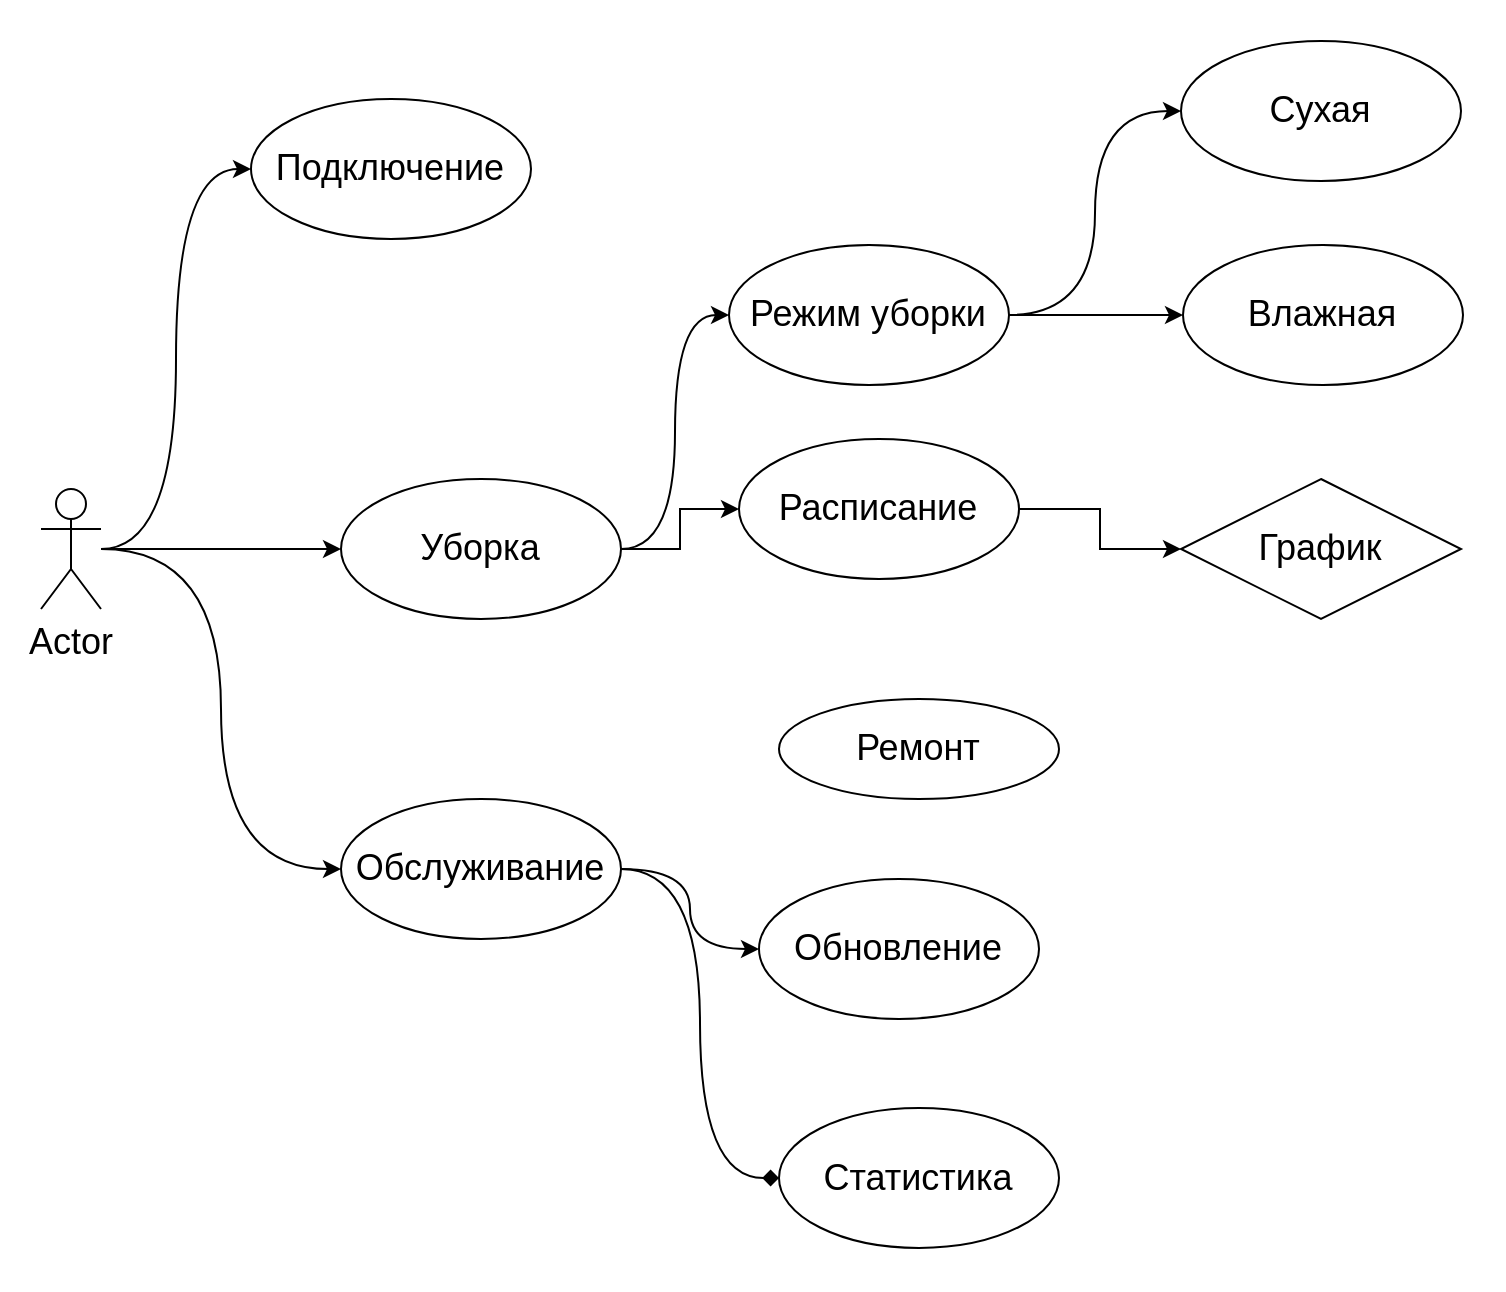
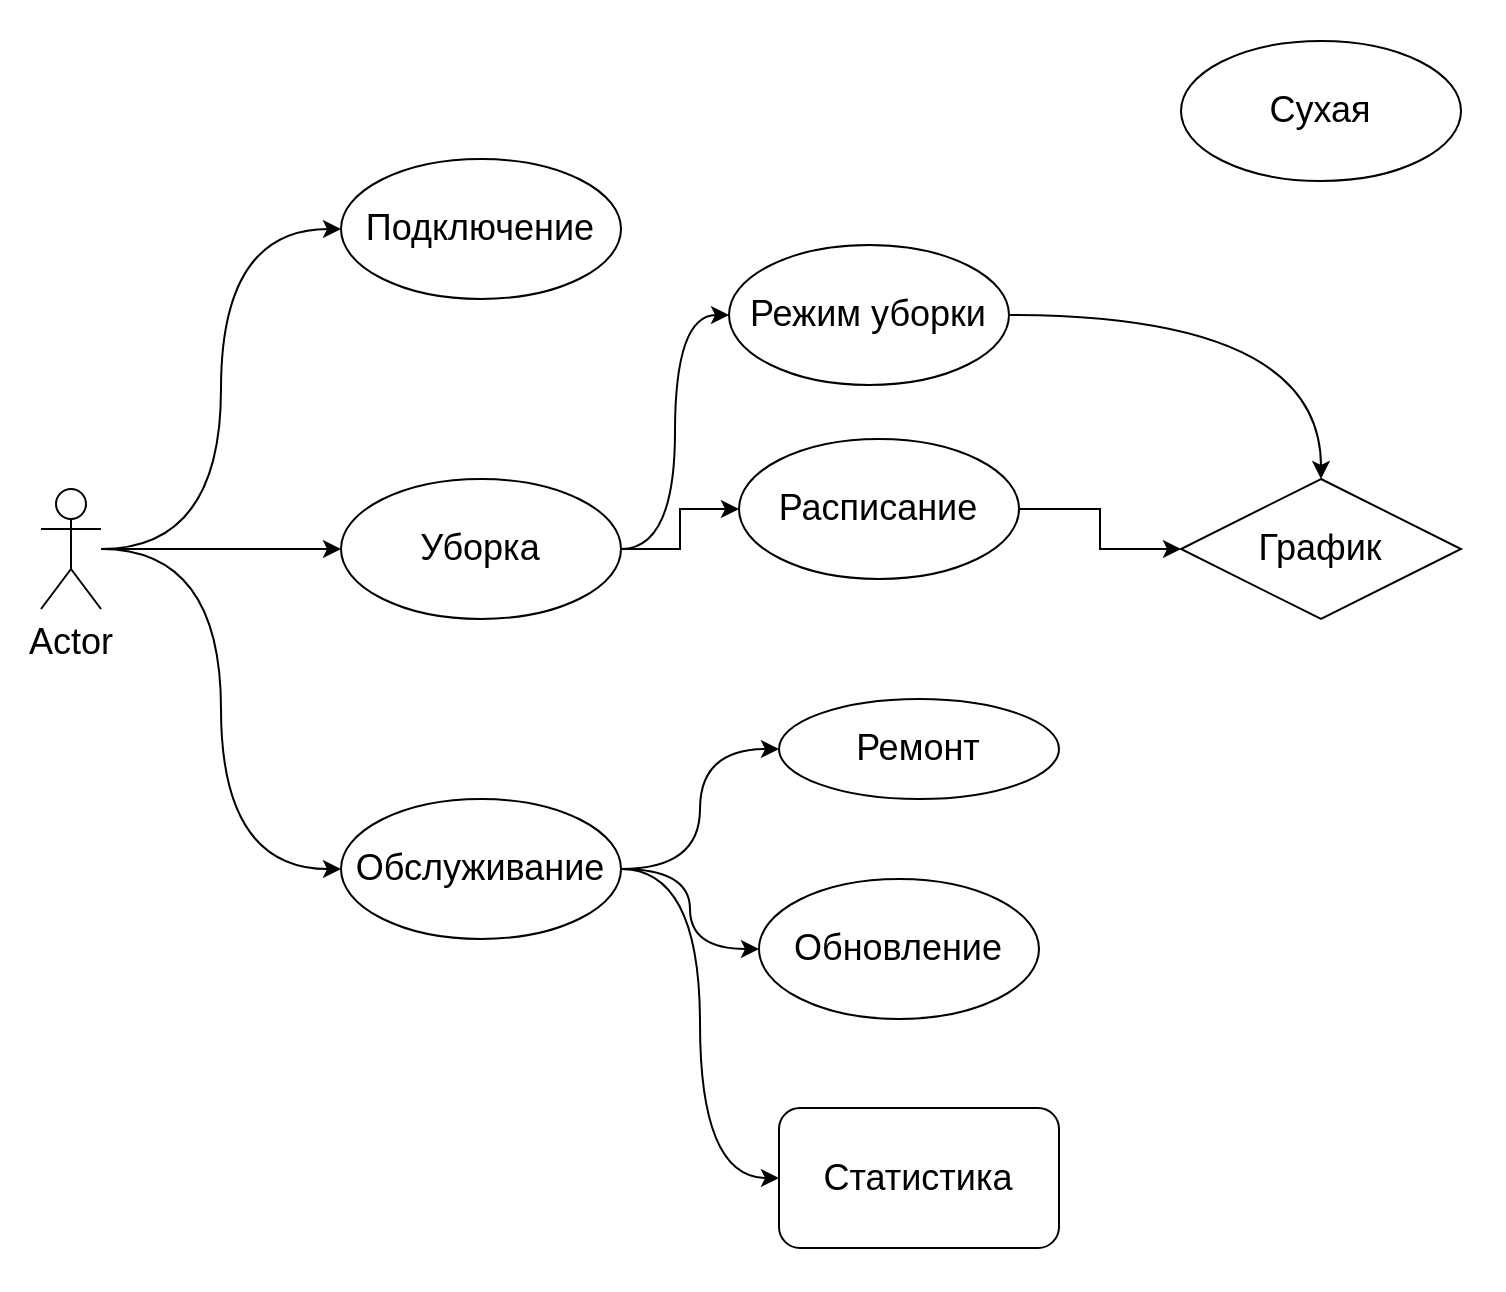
(391, 169) -> (481, 229)
(1095, 206) -> (1238, 351)
(1125, 315) -> none
(1323, 315) -> none
none -> (700, 804)
(728, 1160) -> (729, 1160)
(919, 1178) -> (919, 1178)
